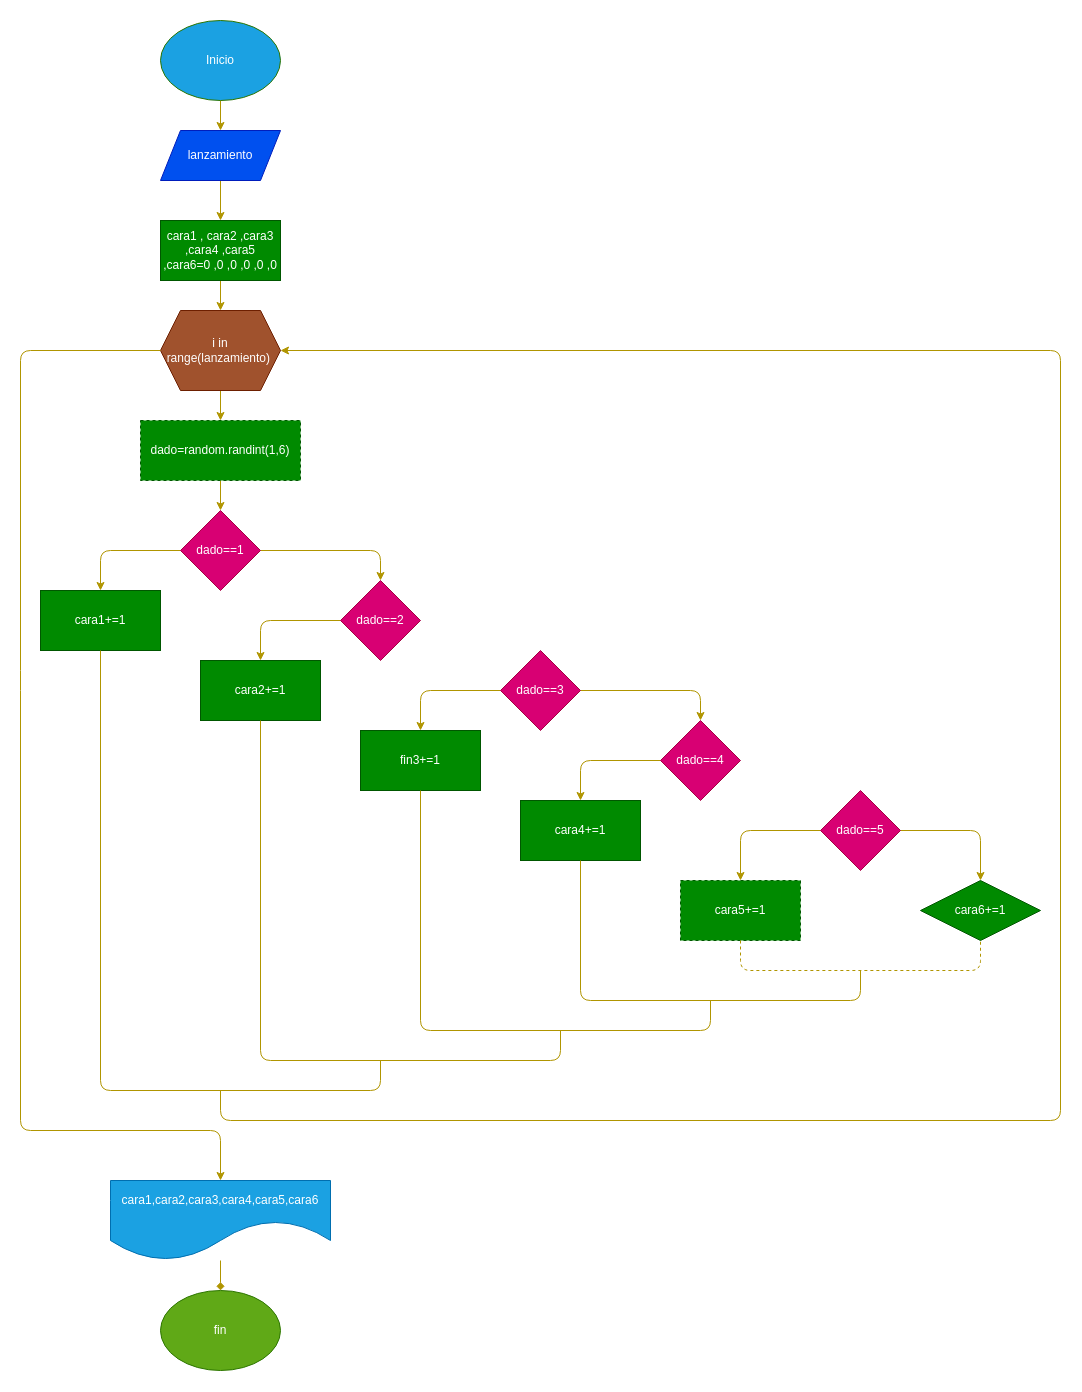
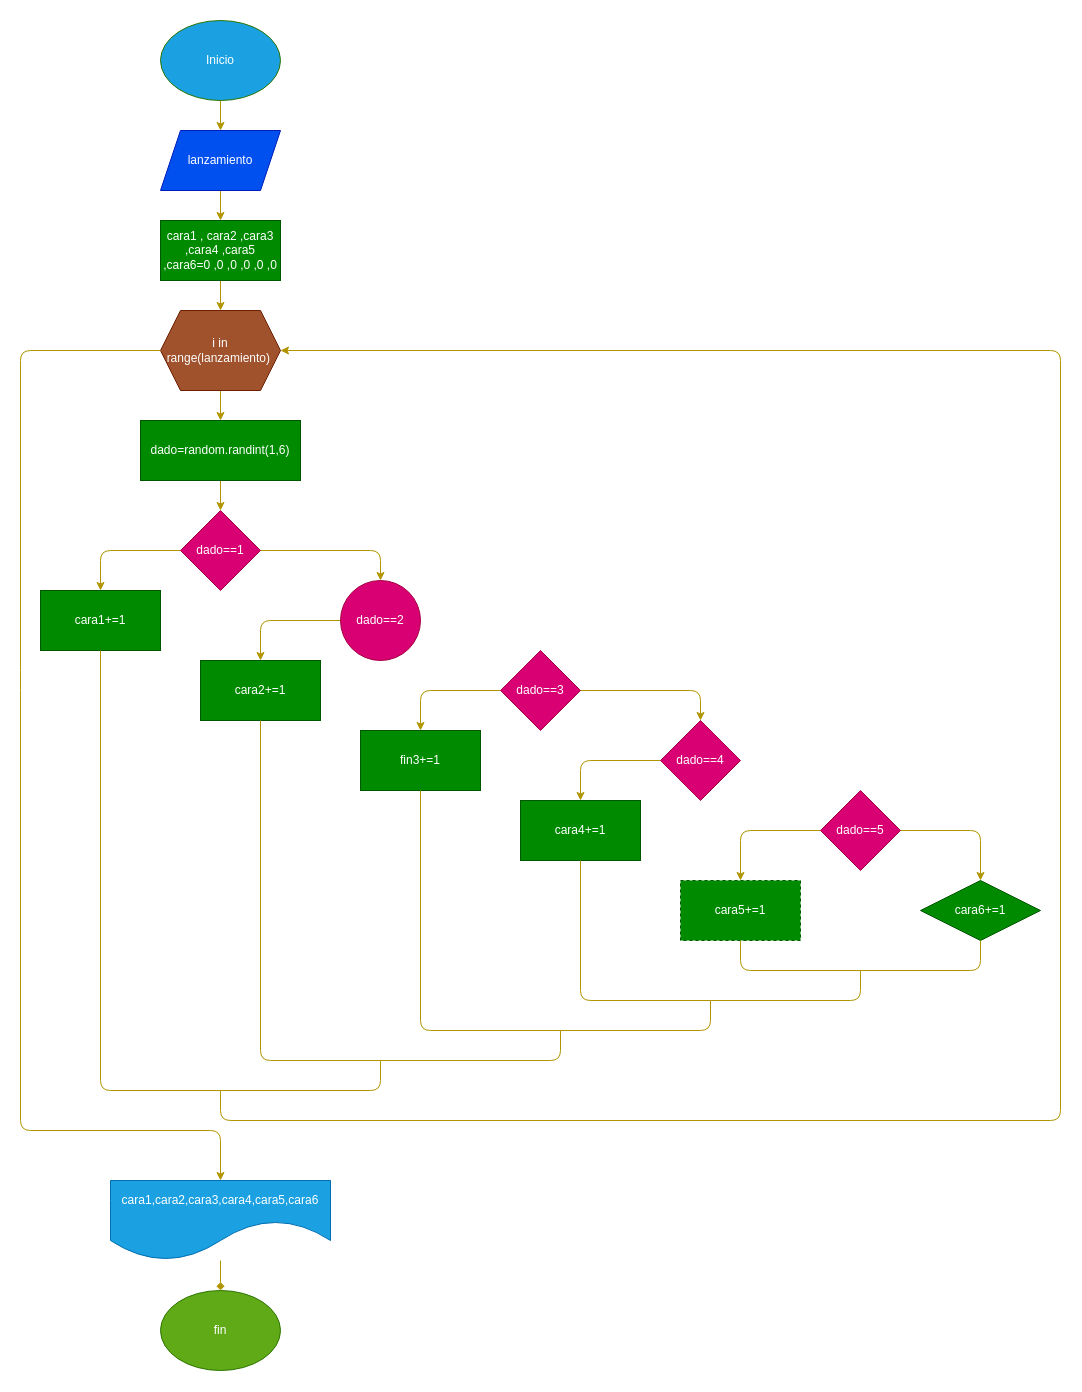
(221, 156) -> (221, 161)
(221, 451) -> (221, 451)
(381, 621) -> (381, 621)
(862, 971) -> (862, 971)
